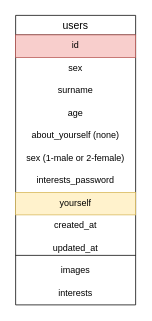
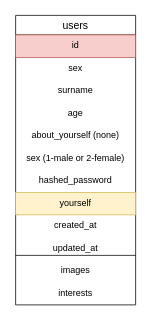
(75, 180) -> (75, 180)
